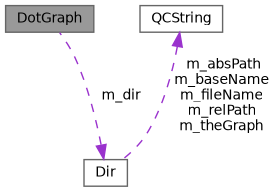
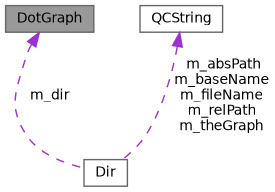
(86, 86) -> (20, 123)
